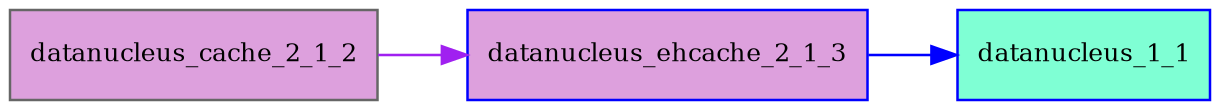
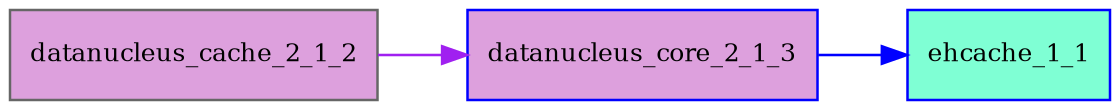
(668, 55) -> (642, 55)
(1084, 55) -> (1009, 55)
